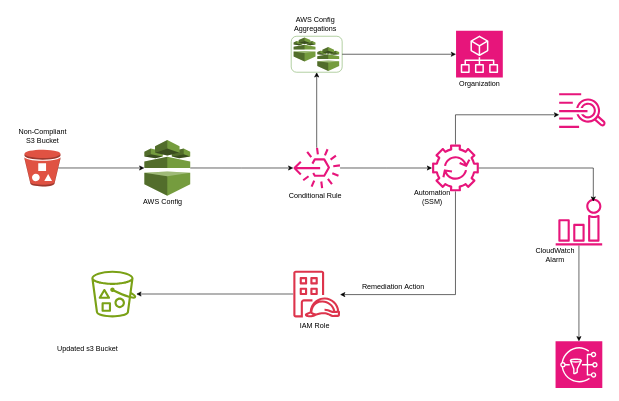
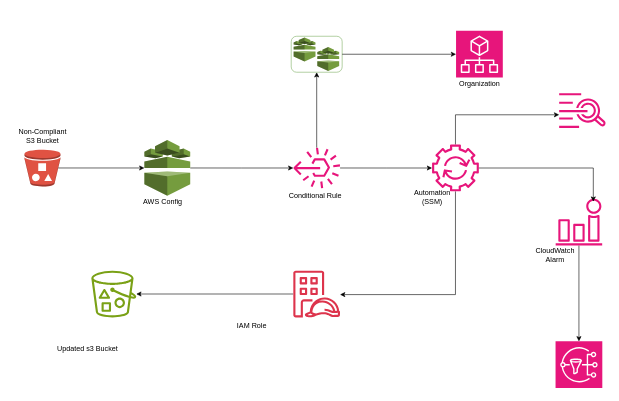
(315, 24) -> none
(393, 287) -> none
(314, 327) -> (251, 327)
